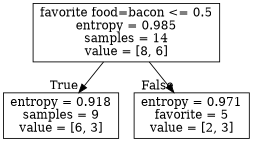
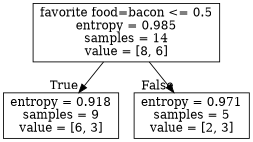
(192, 116) -> (192, 116)
